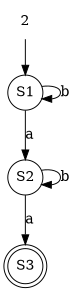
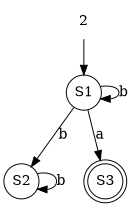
(30, 135) -> (63, 135)
(25, 215) -> (93, 130)
